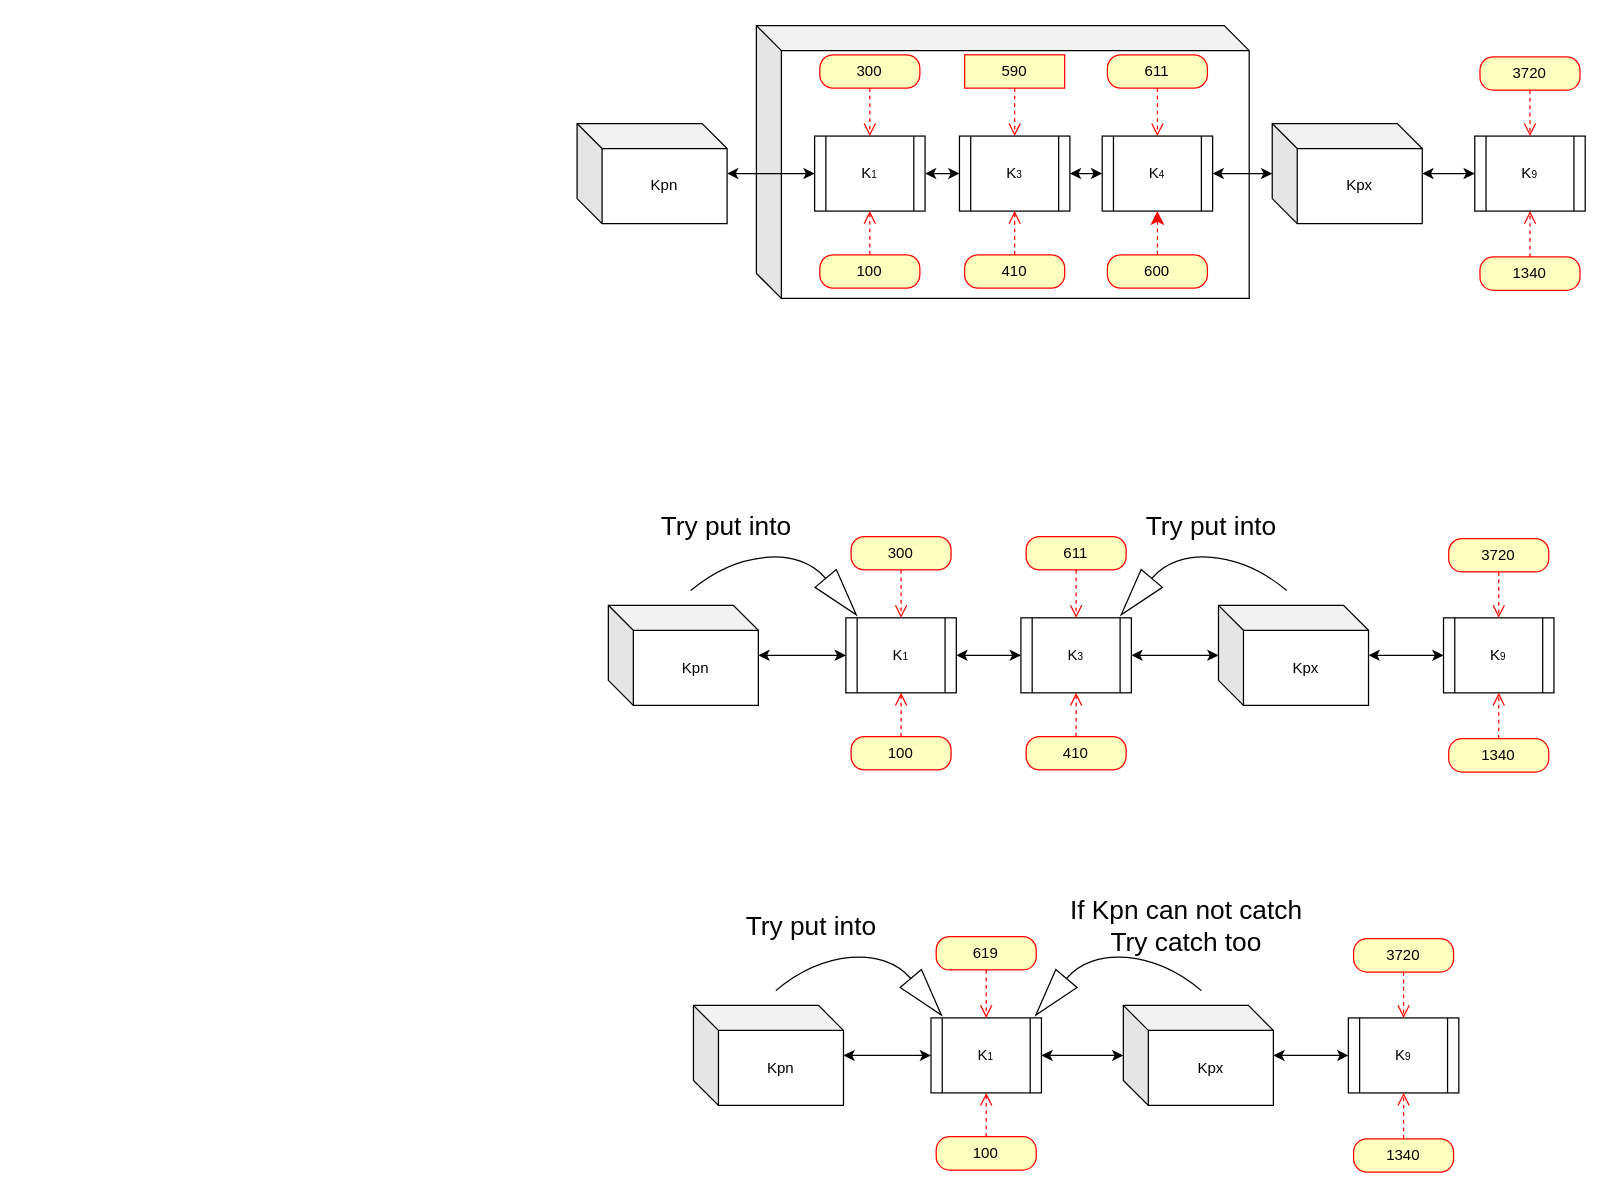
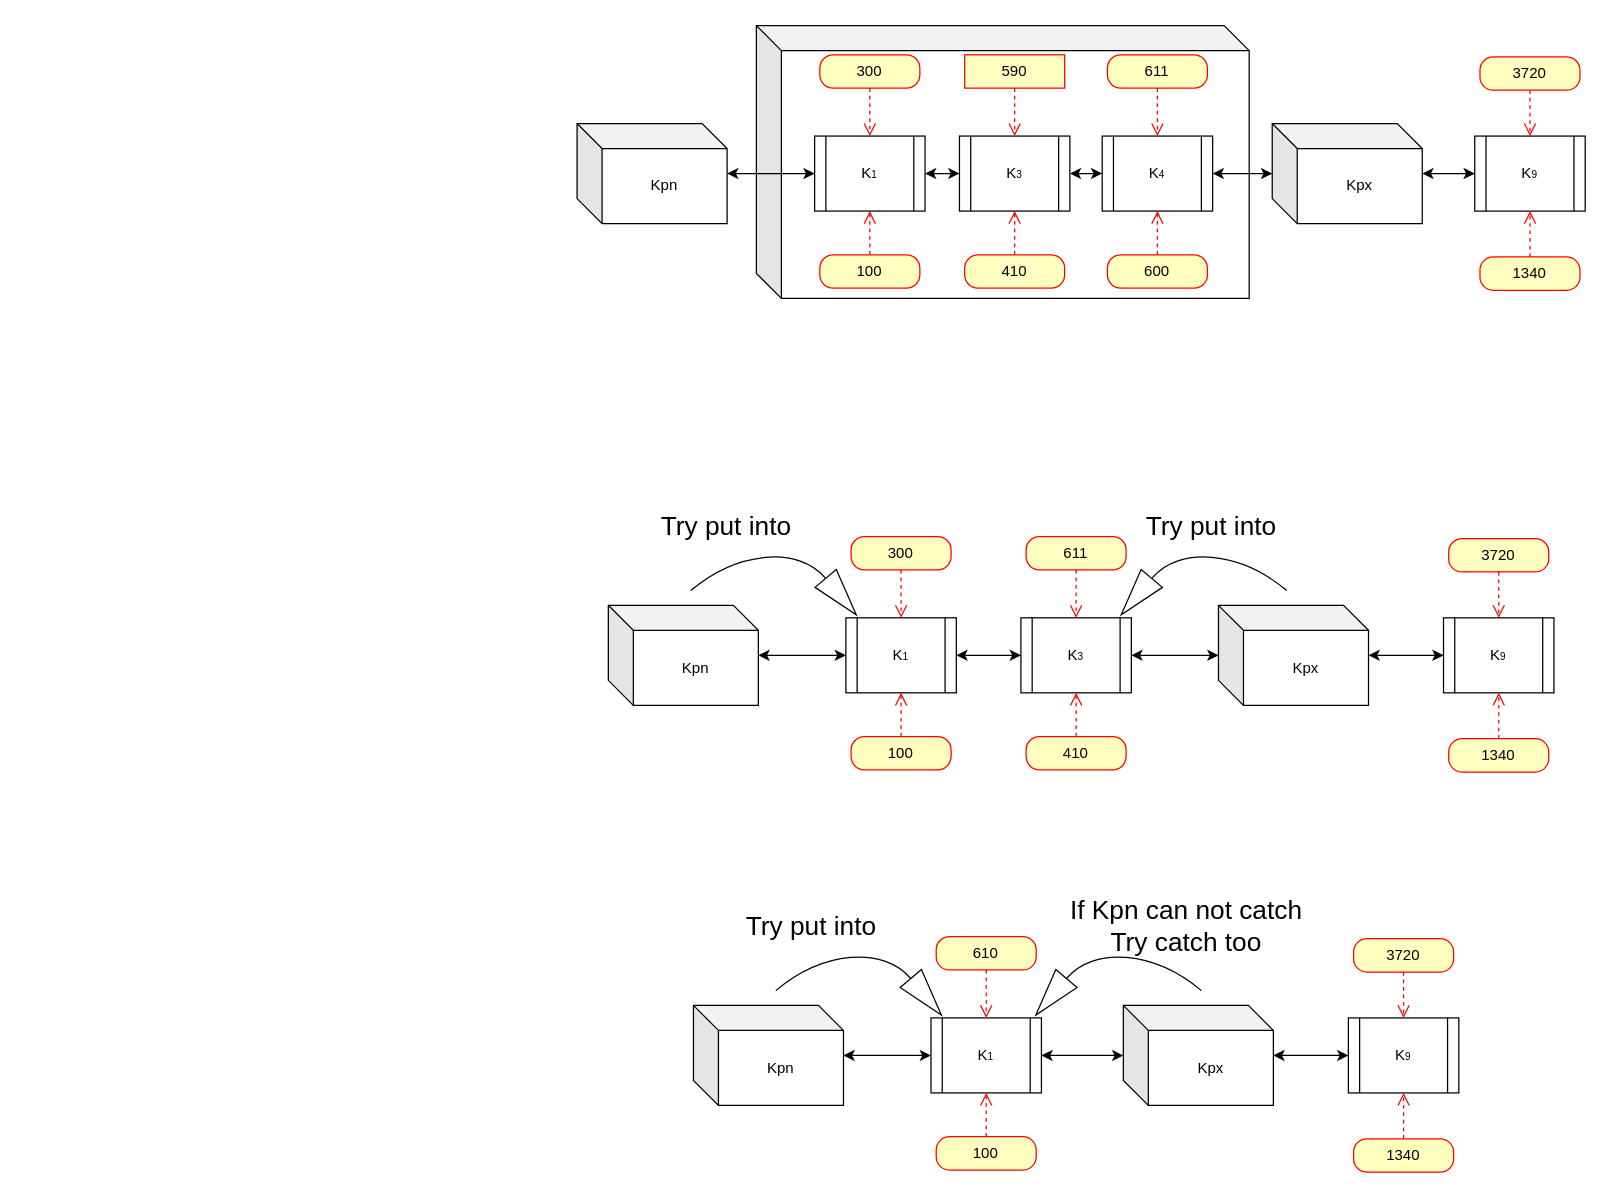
(1157, 223) -> (1157, 219)
(986, 953) -> (986, 953)
